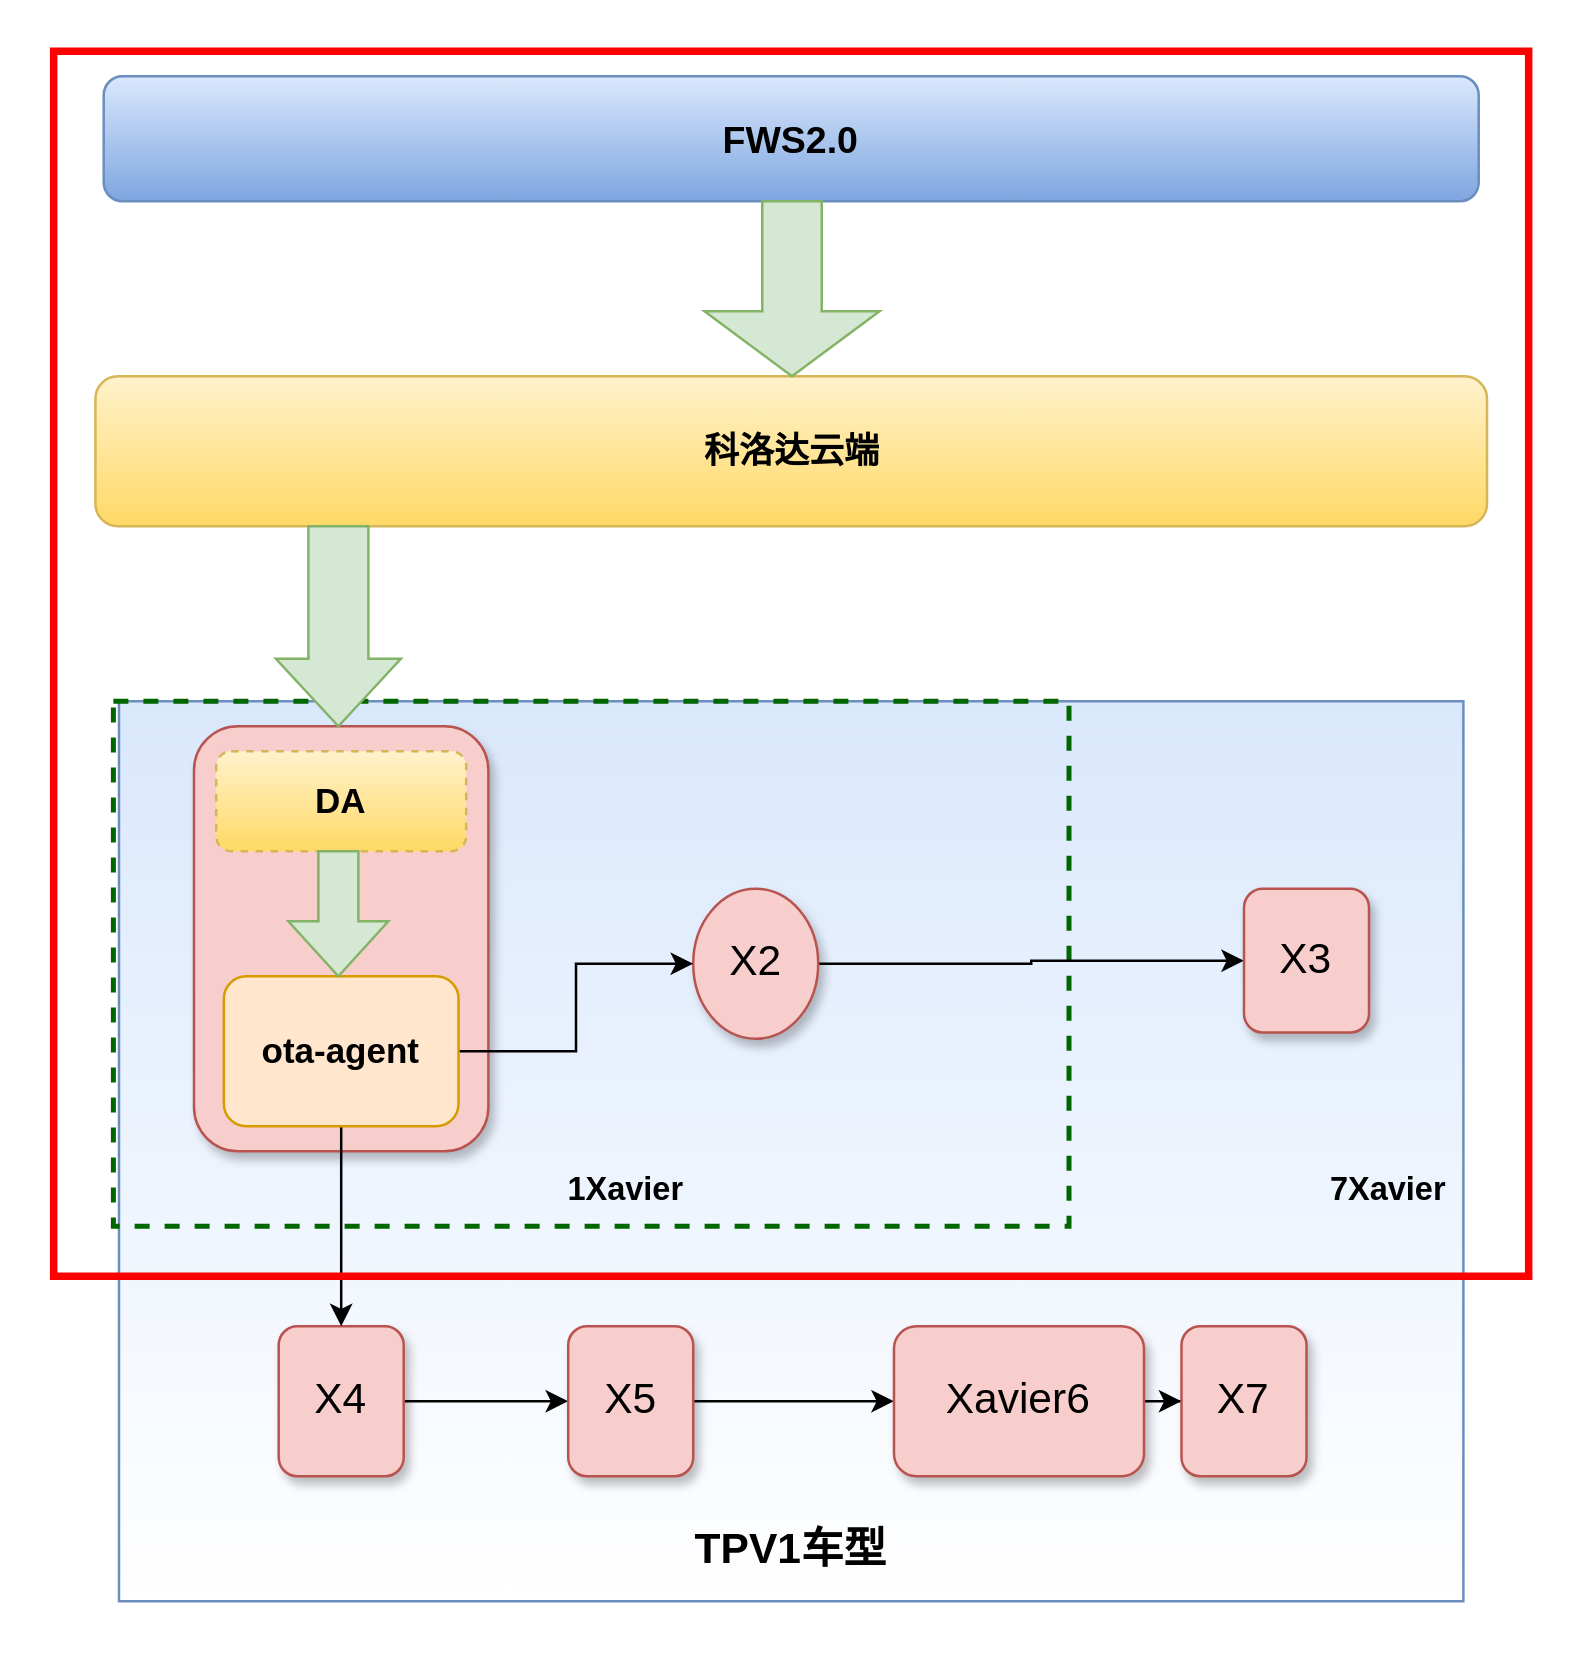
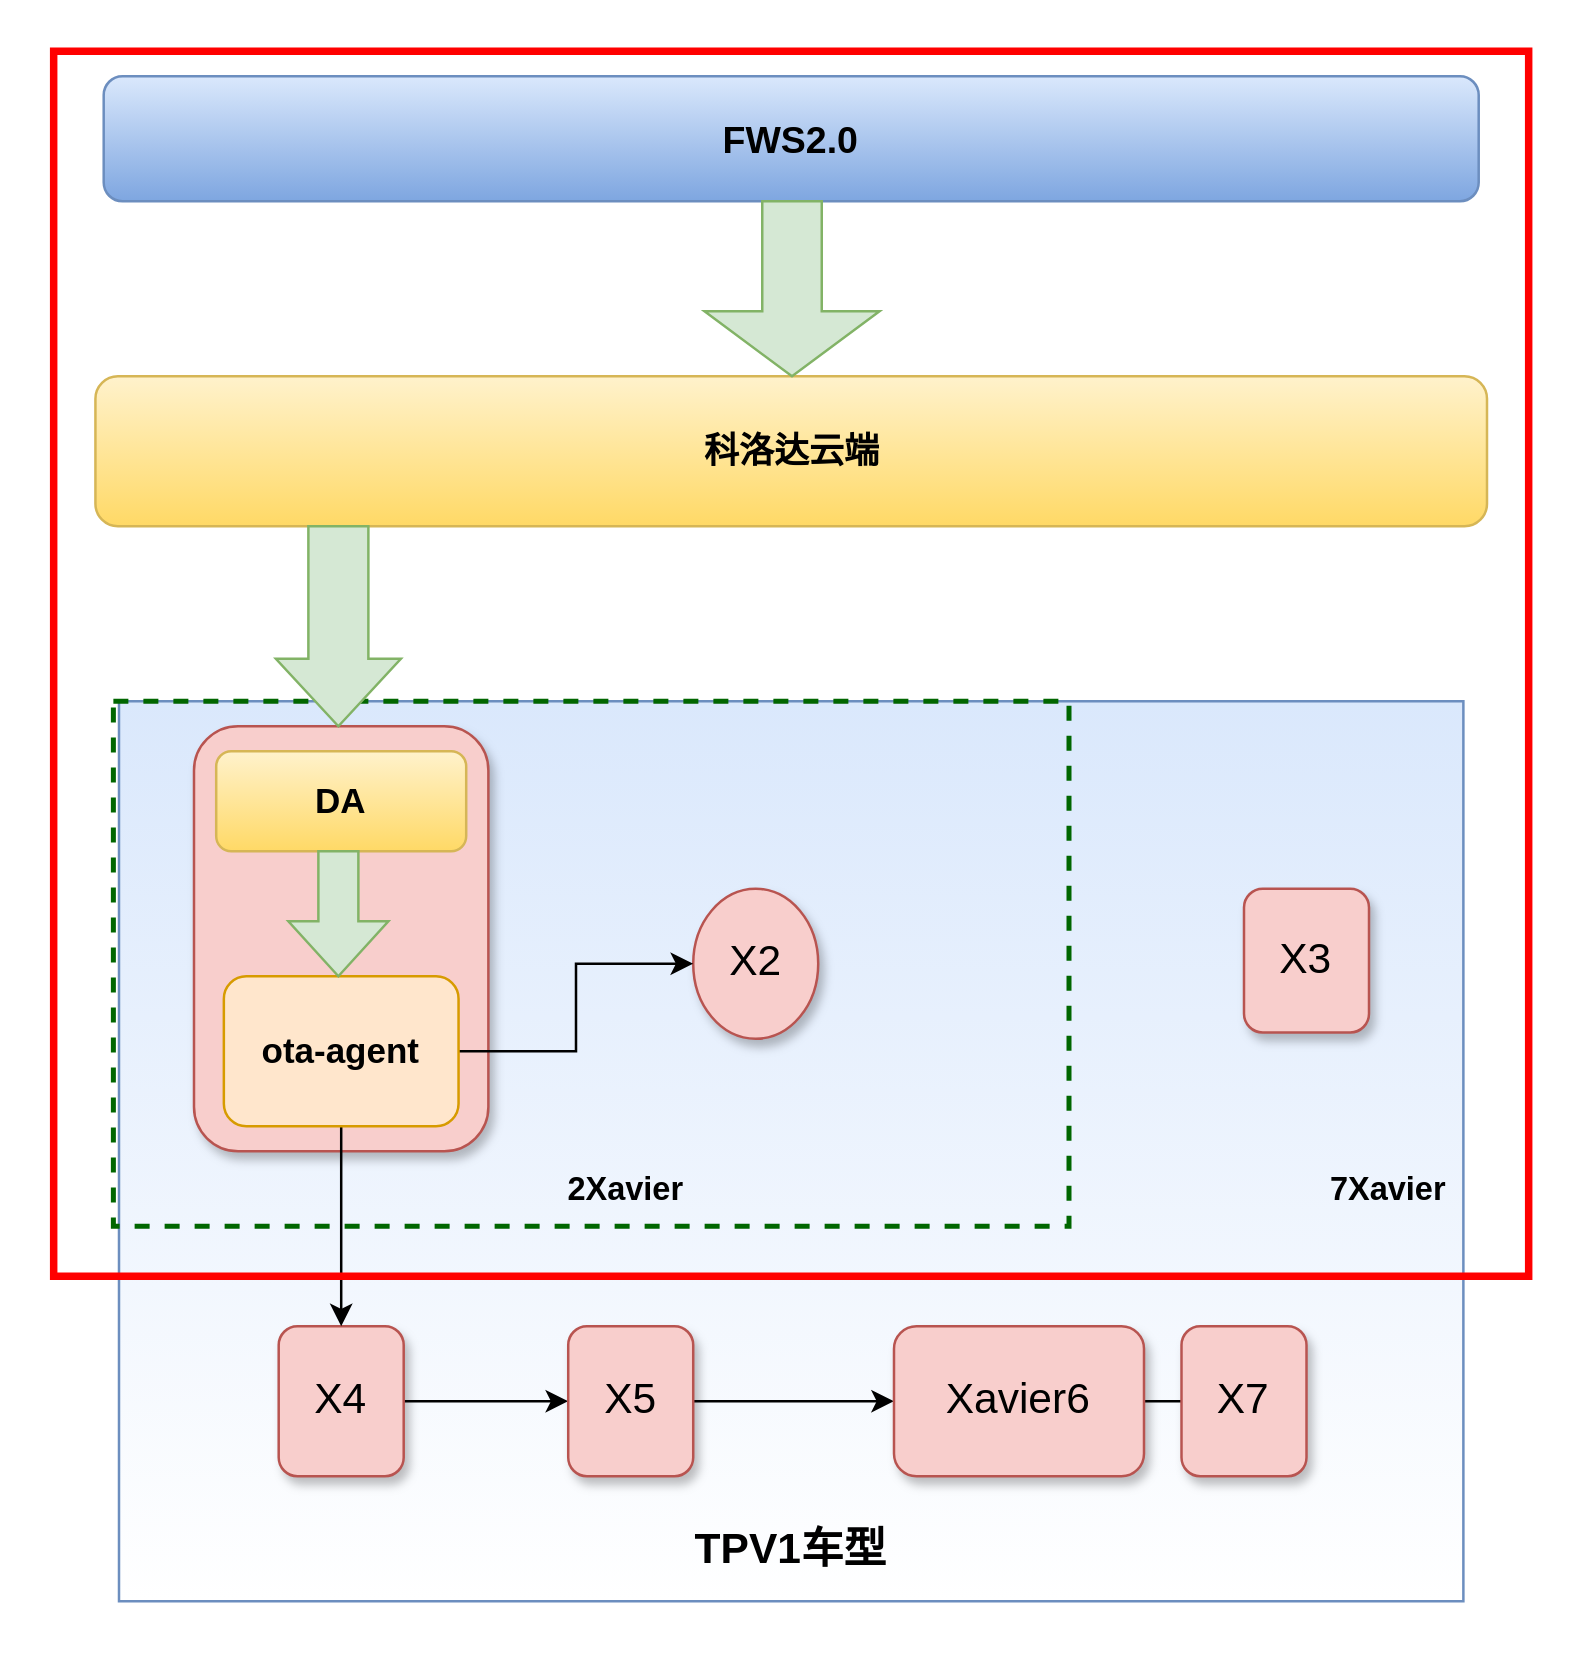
(341, 801) -> (341, 801)
(1023, 964) -> none
(626, 1189) -> (626, 1189)
(1163, 1401) -> (1170, 1401)
